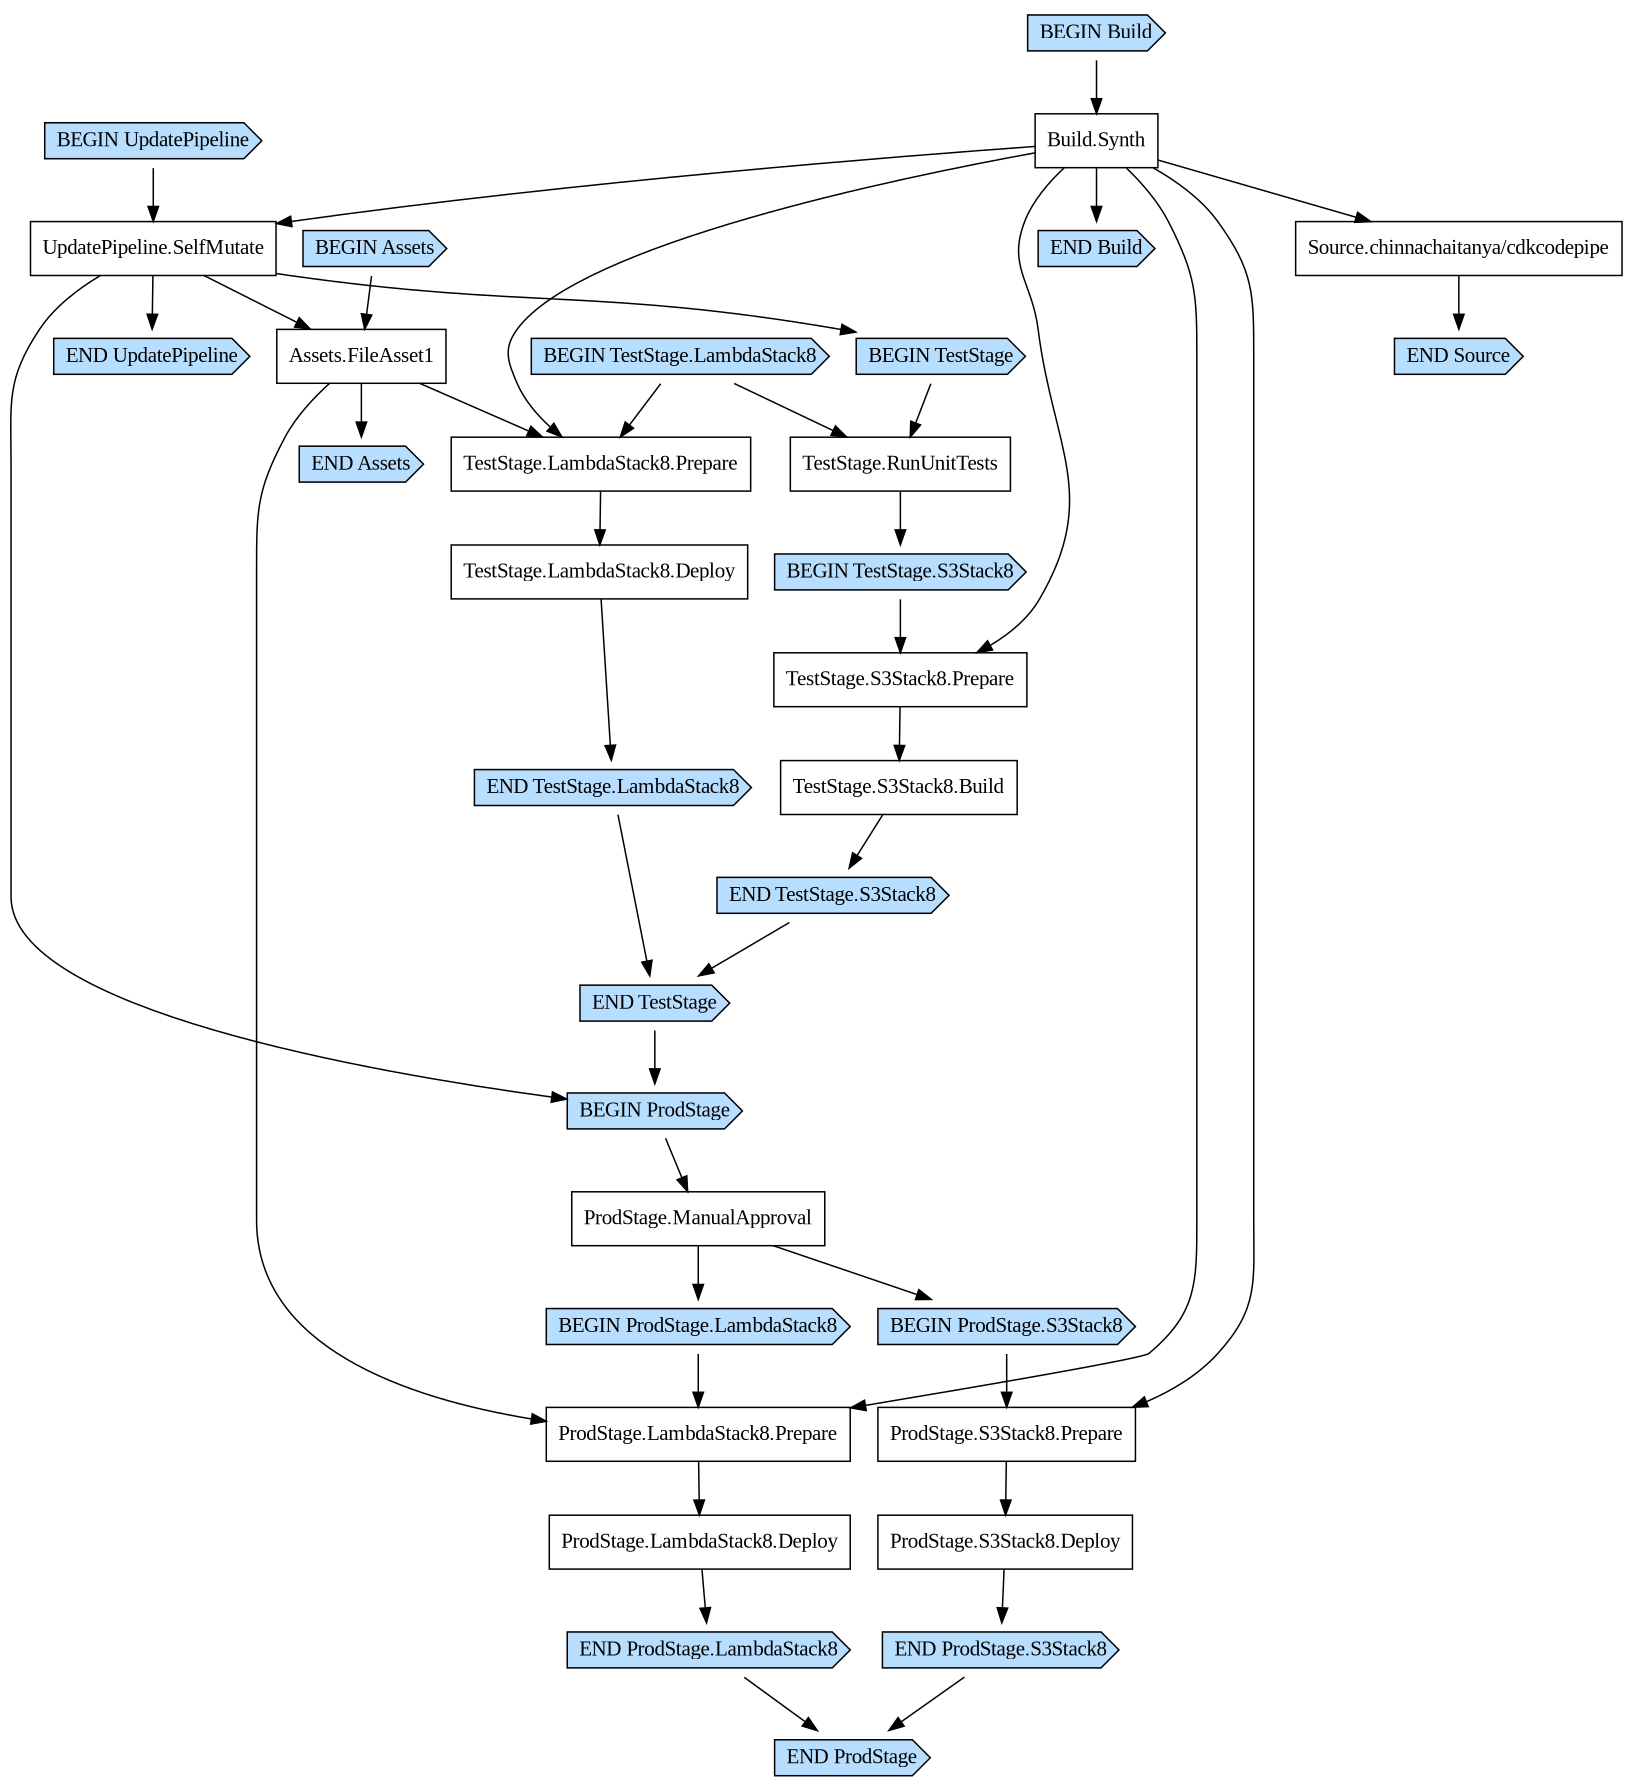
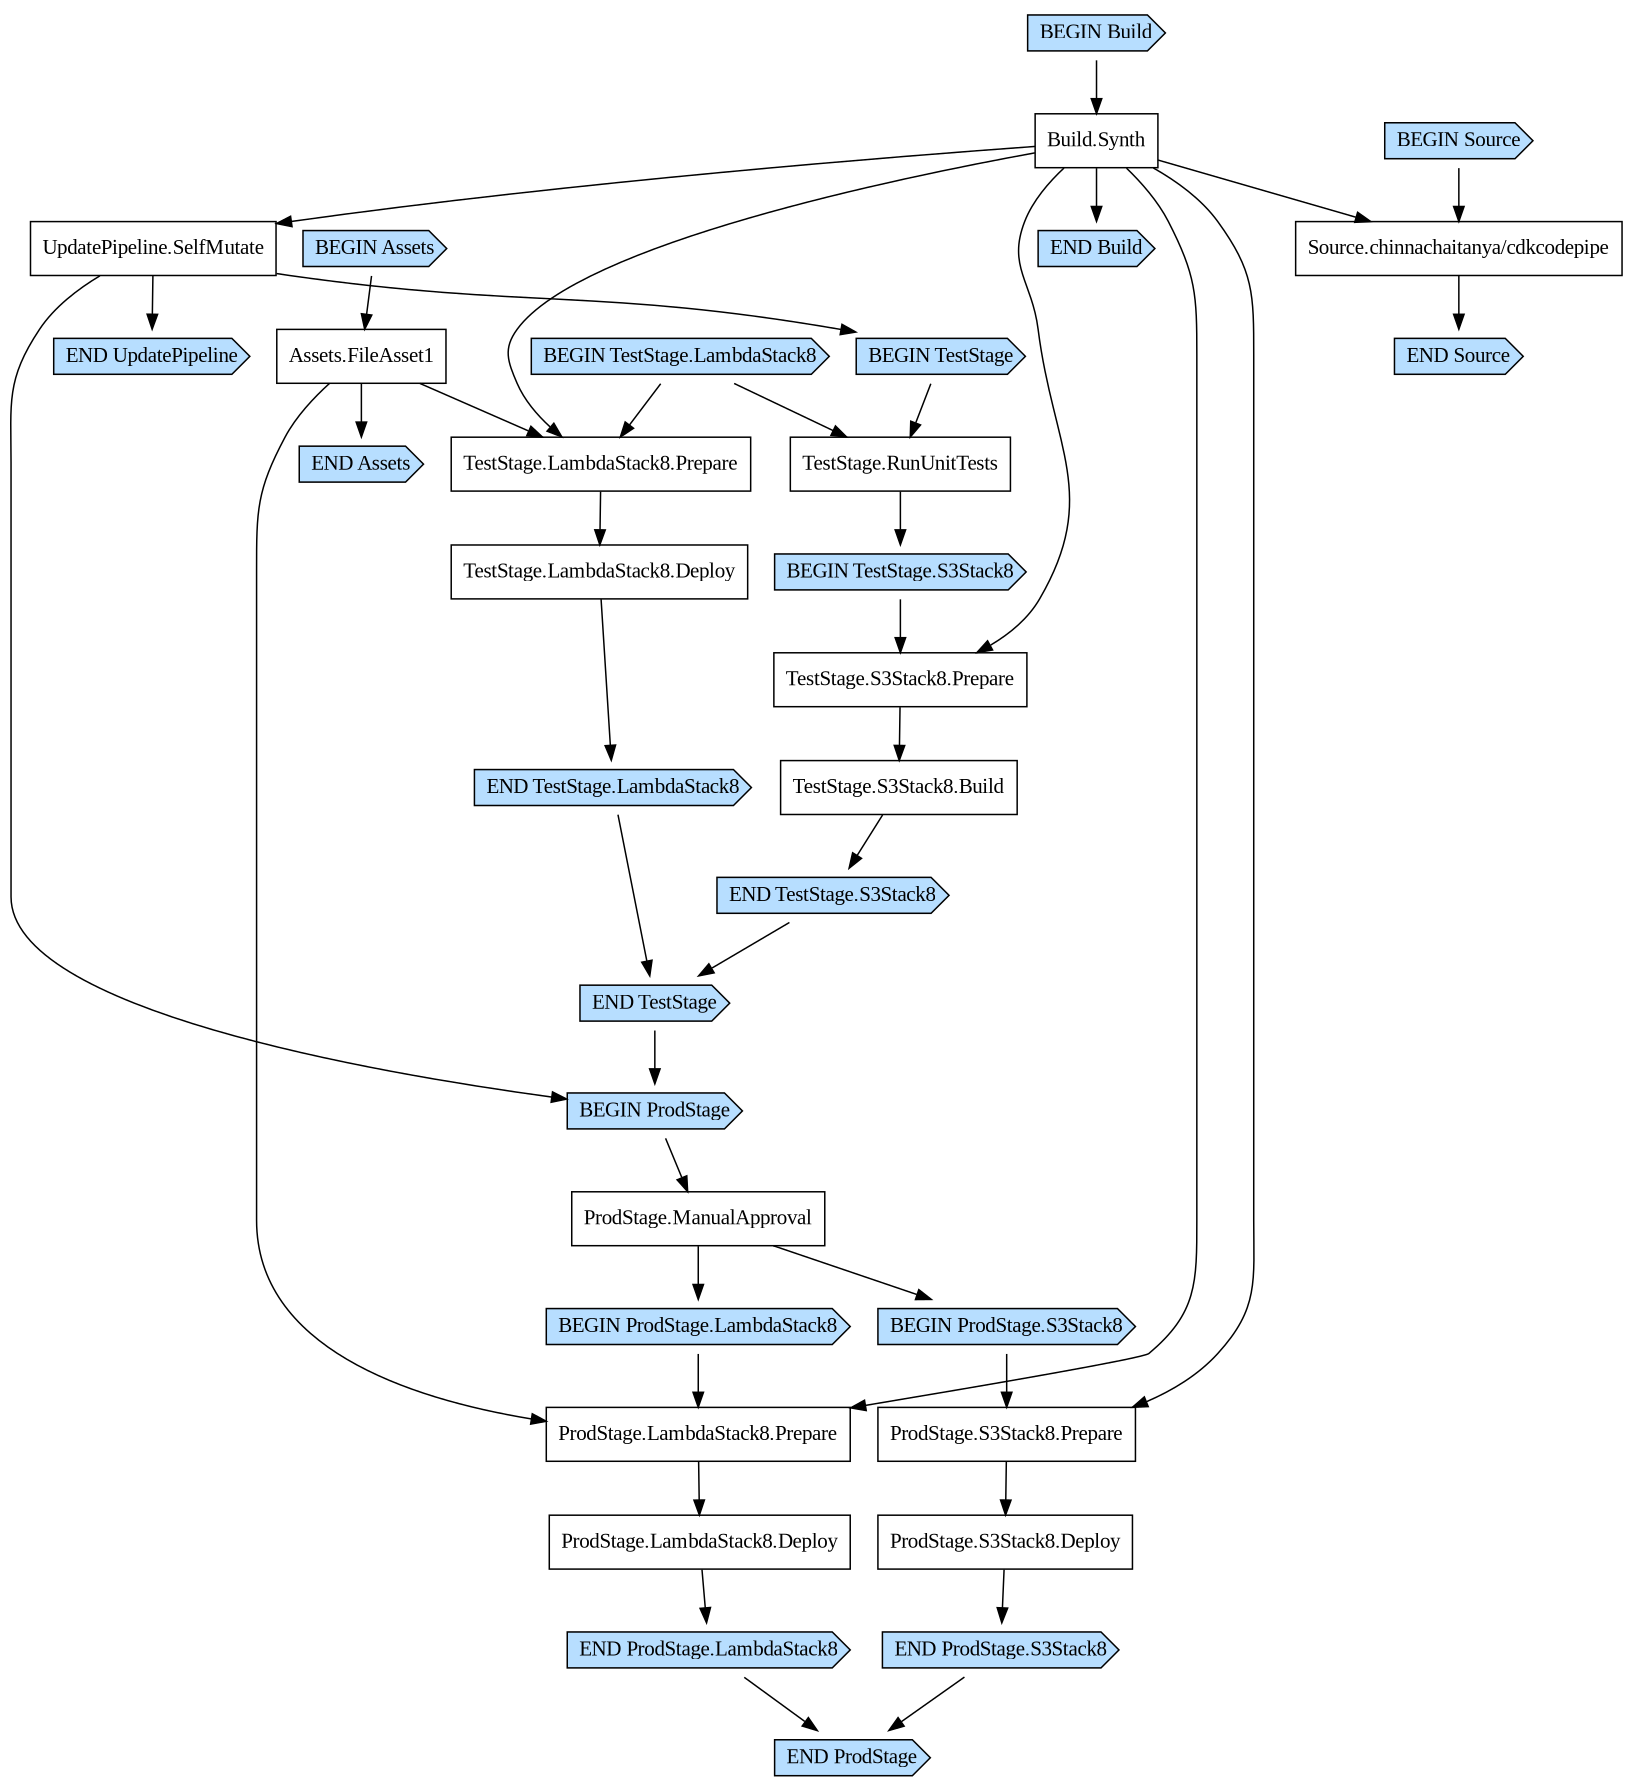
(153, 141) -> none
none -> (1459, 141)
(250, 299) -> none
